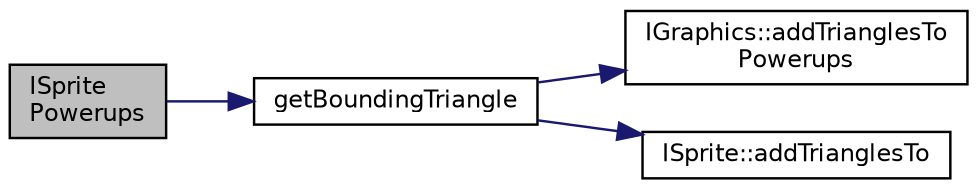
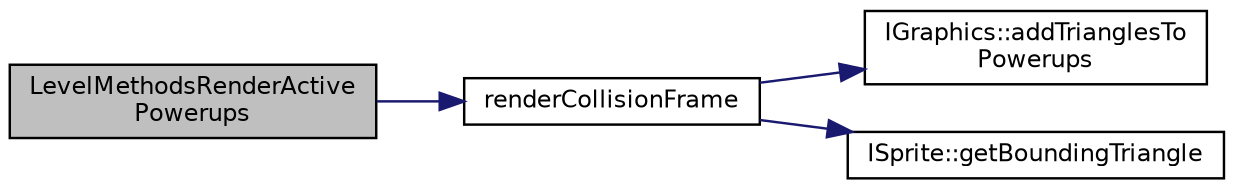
(88, 101) -> (193, 101)
(396, 101) -> (612, 101)
(796, 155) -> (1036, 155)
